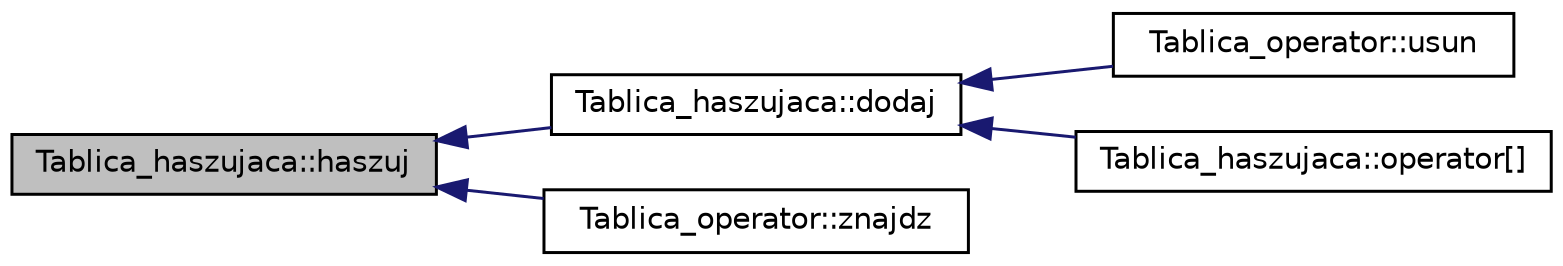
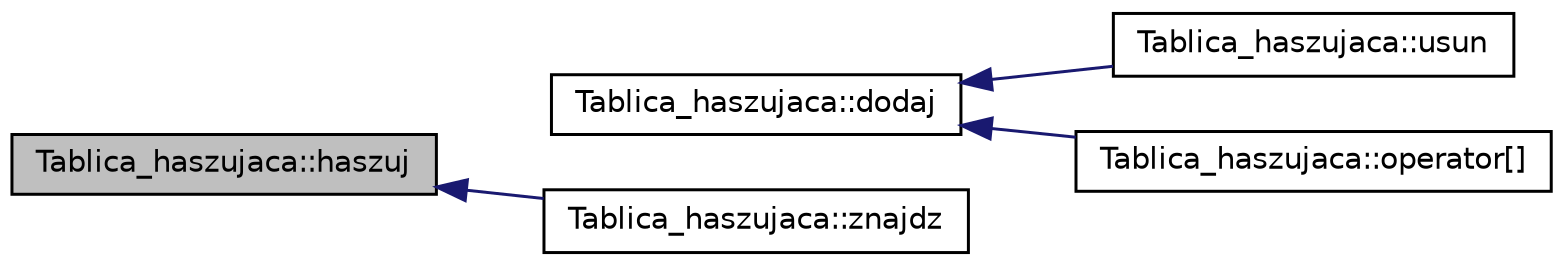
(1314, 45) -> (1314, 45)
(509, 132) -> none
(756, 221) -> (756, 221)
